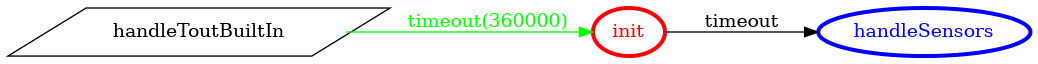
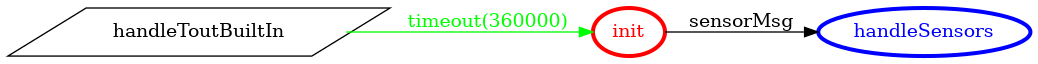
(742, 22) -> (742, 22)
